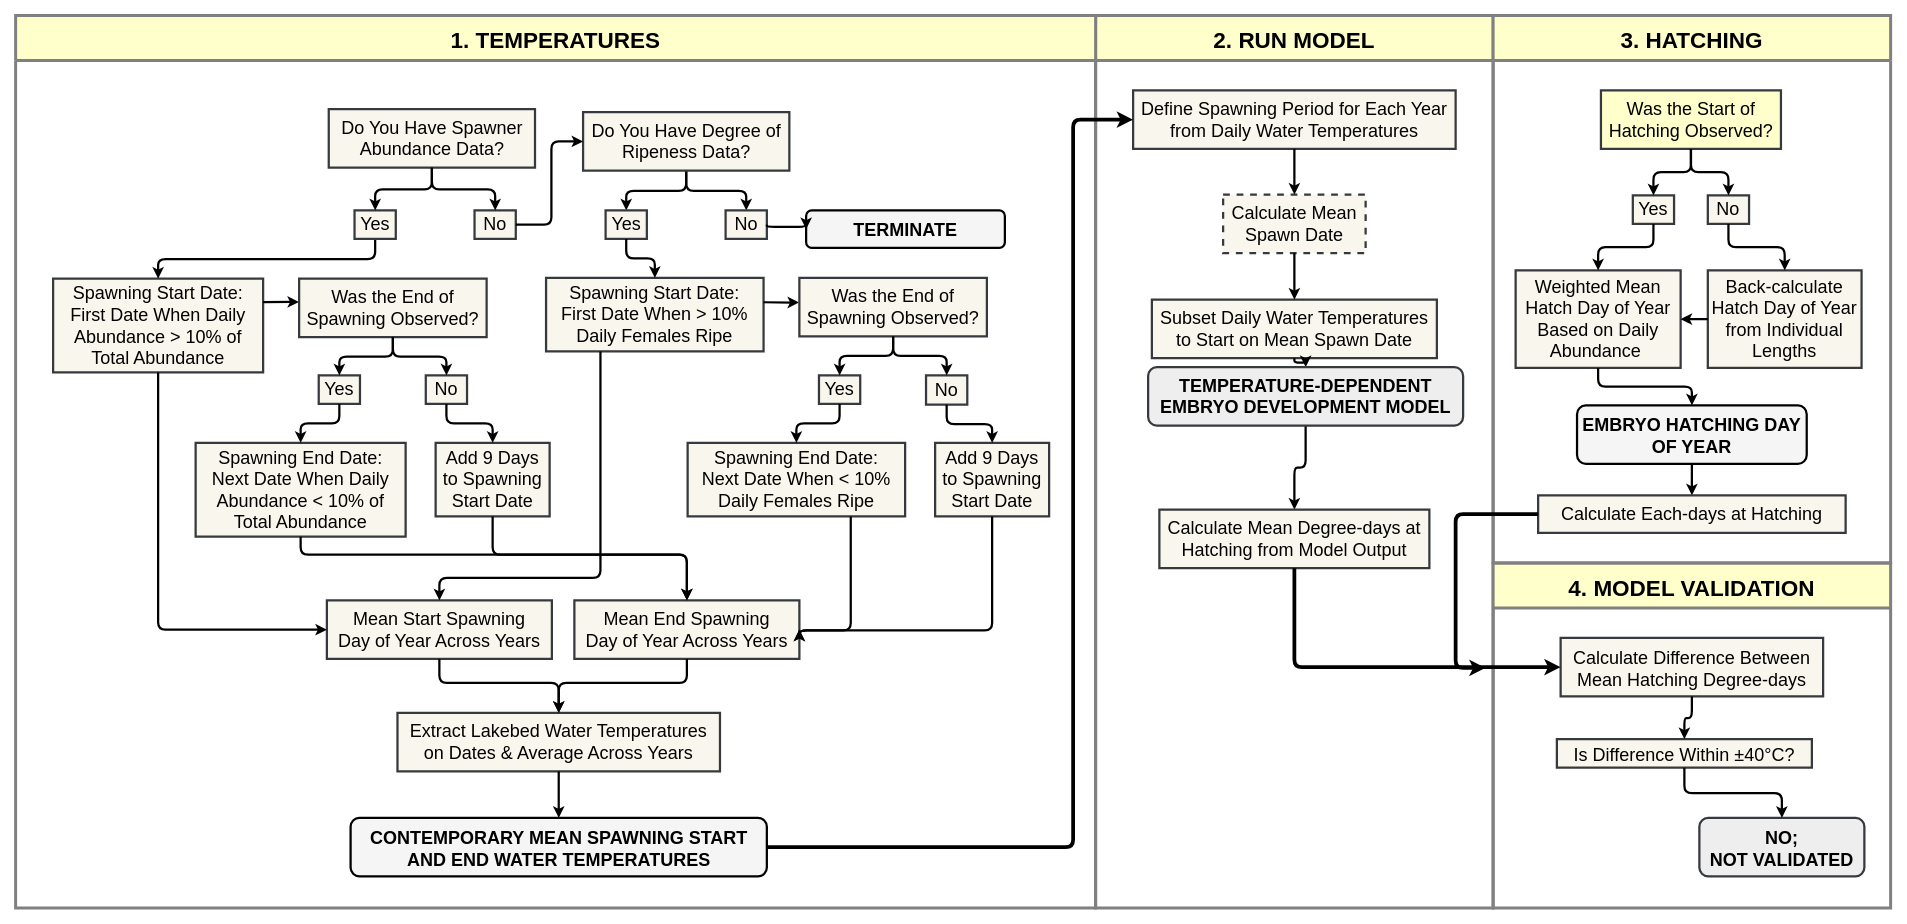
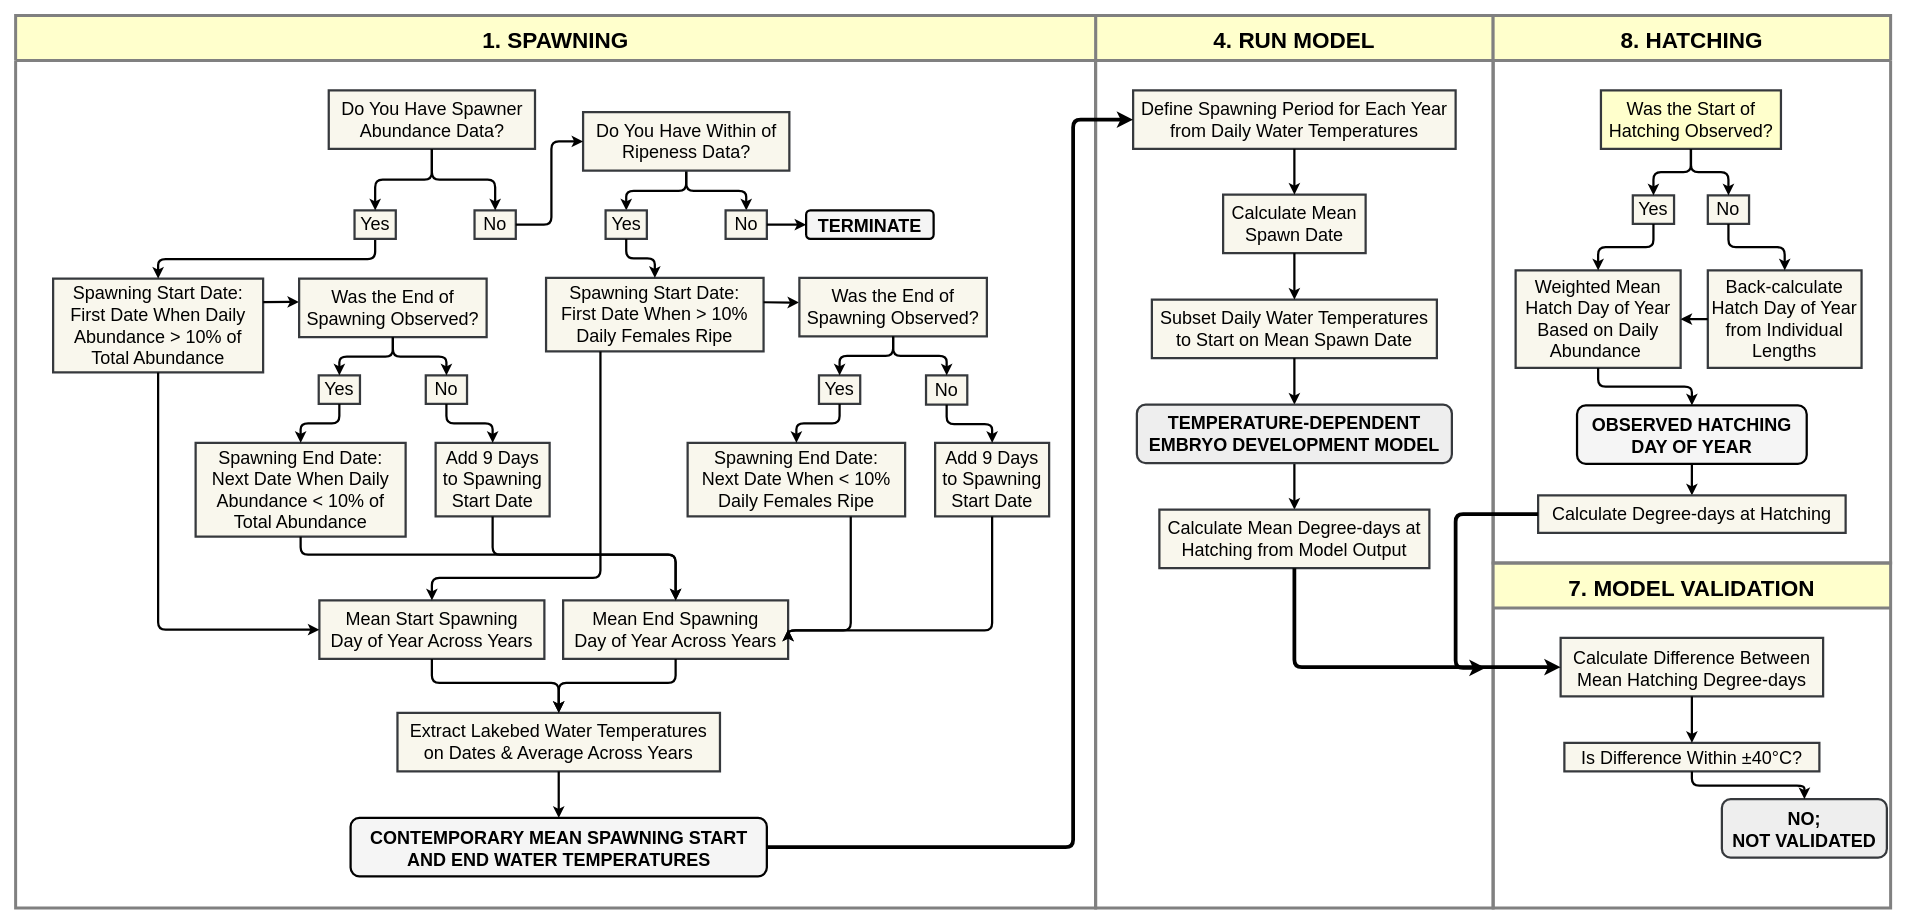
(555, 41) -> (555, 41)
(1294, 41) -> (1294, 41)
(1691, 41) -> (1691, 41)
(432, 138) -> (432, 120)
(686, 141) -> (686, 141)
(1294, 224) -> (1294, 224)
(905, 229) -> (870, 225)
(1305, 396) -> (1294, 434)
(1692, 435) -> (1692, 435)
(1692, 514) -> (1692, 514)
(1691, 588) -> (1691, 588)
(439, 630) -> (432, 630)
(687, 630) -> (675, 630)
(1684, 753) -> (1692, 757)
(1782, 847) -> (1804, 828)
